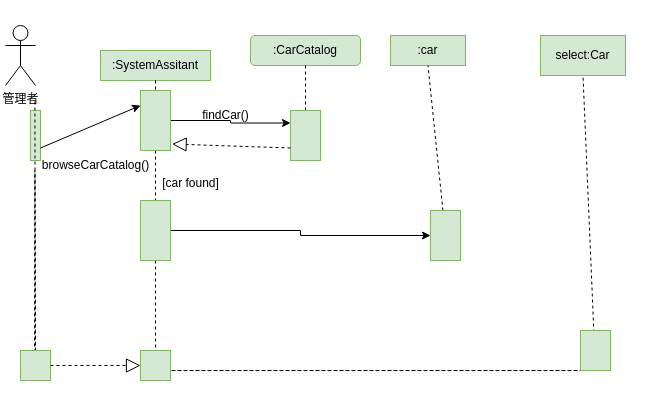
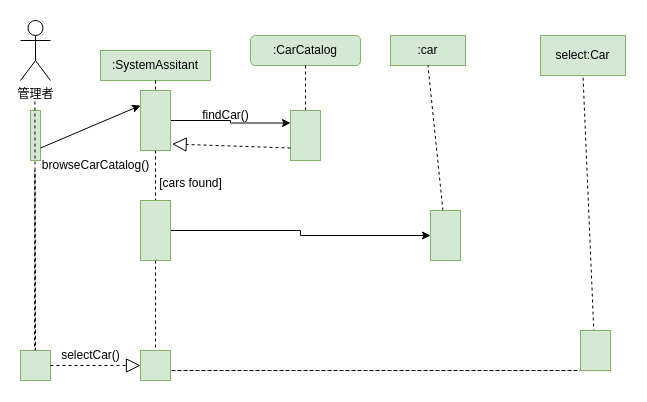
(21, 56) -> (36, 51)
(191, 184) -> (191, 184)
none -> (91, 356)
